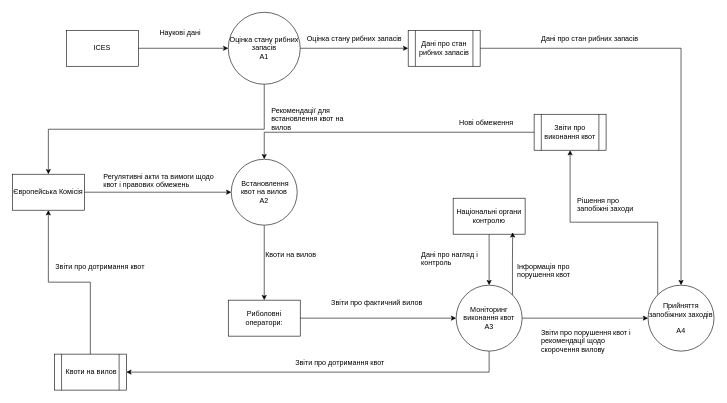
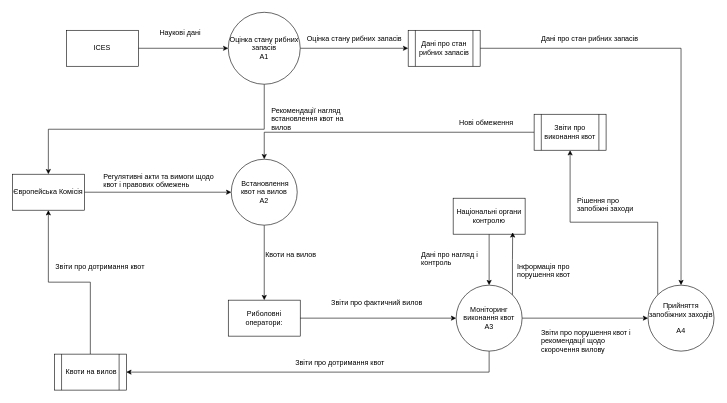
(310, 119) -> (310, 119)
